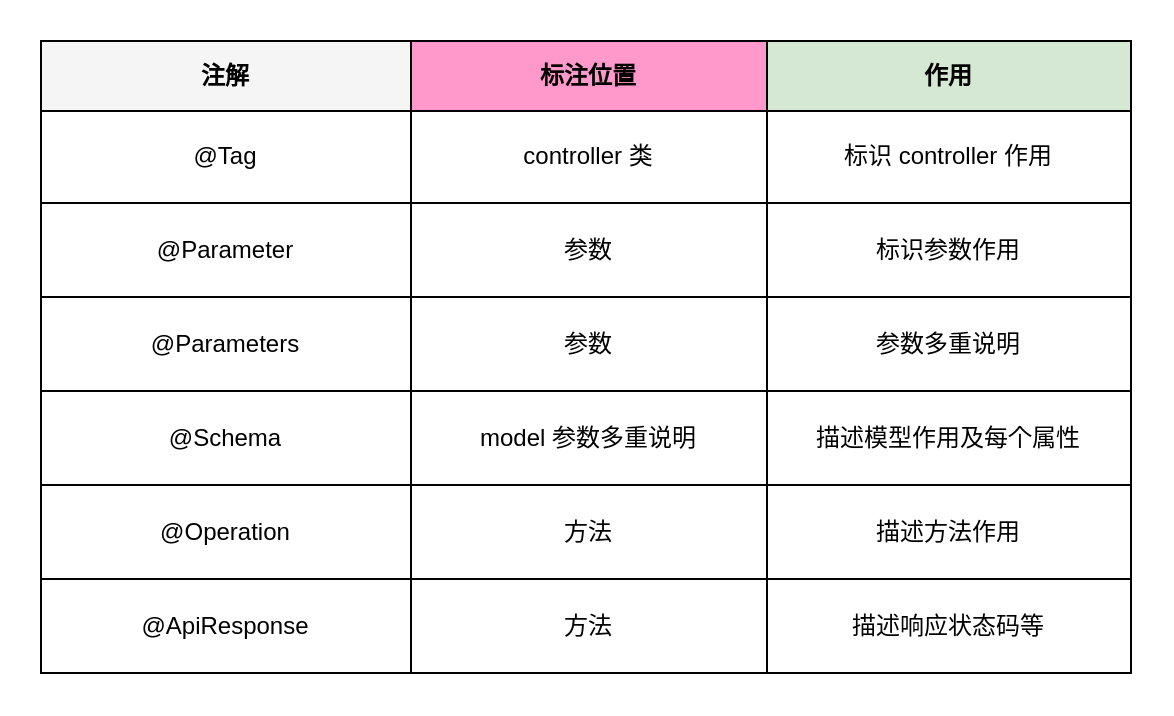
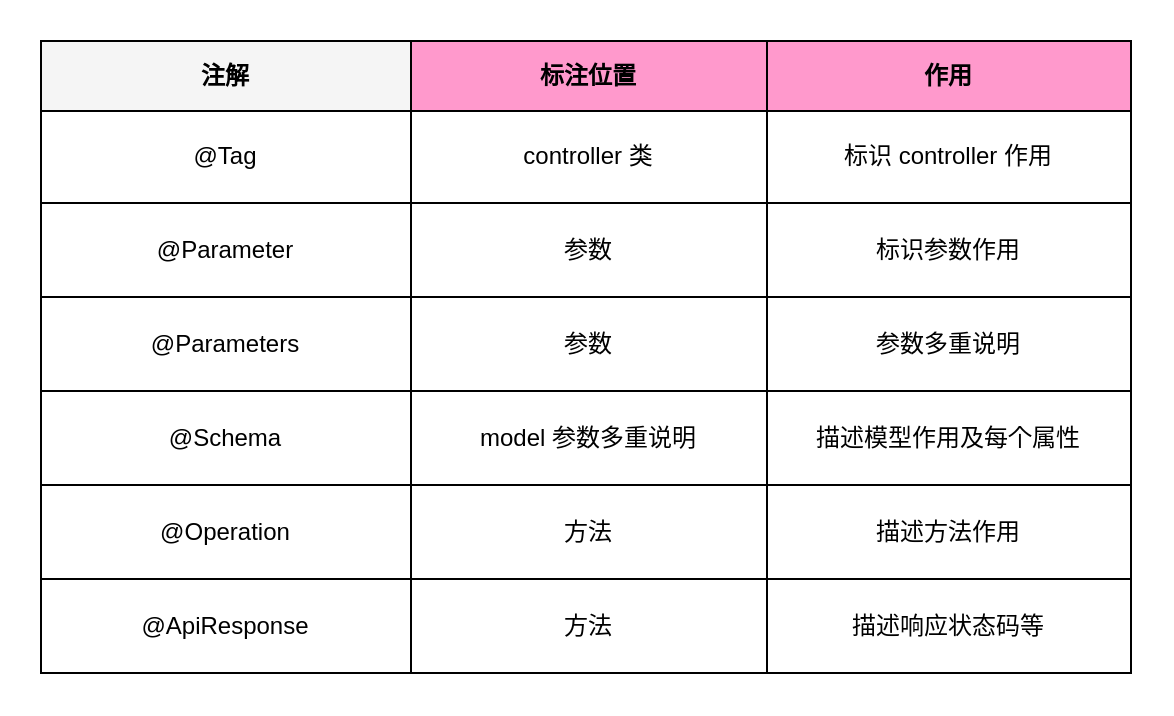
(949, 76) -> (949, 76)
